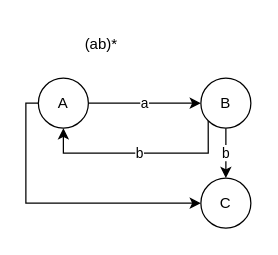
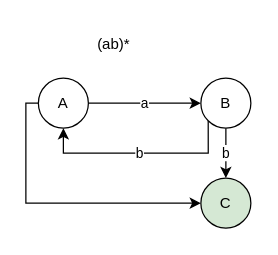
(101, 44) -> (113, 44)
(226, 203) -> (226, 203)
